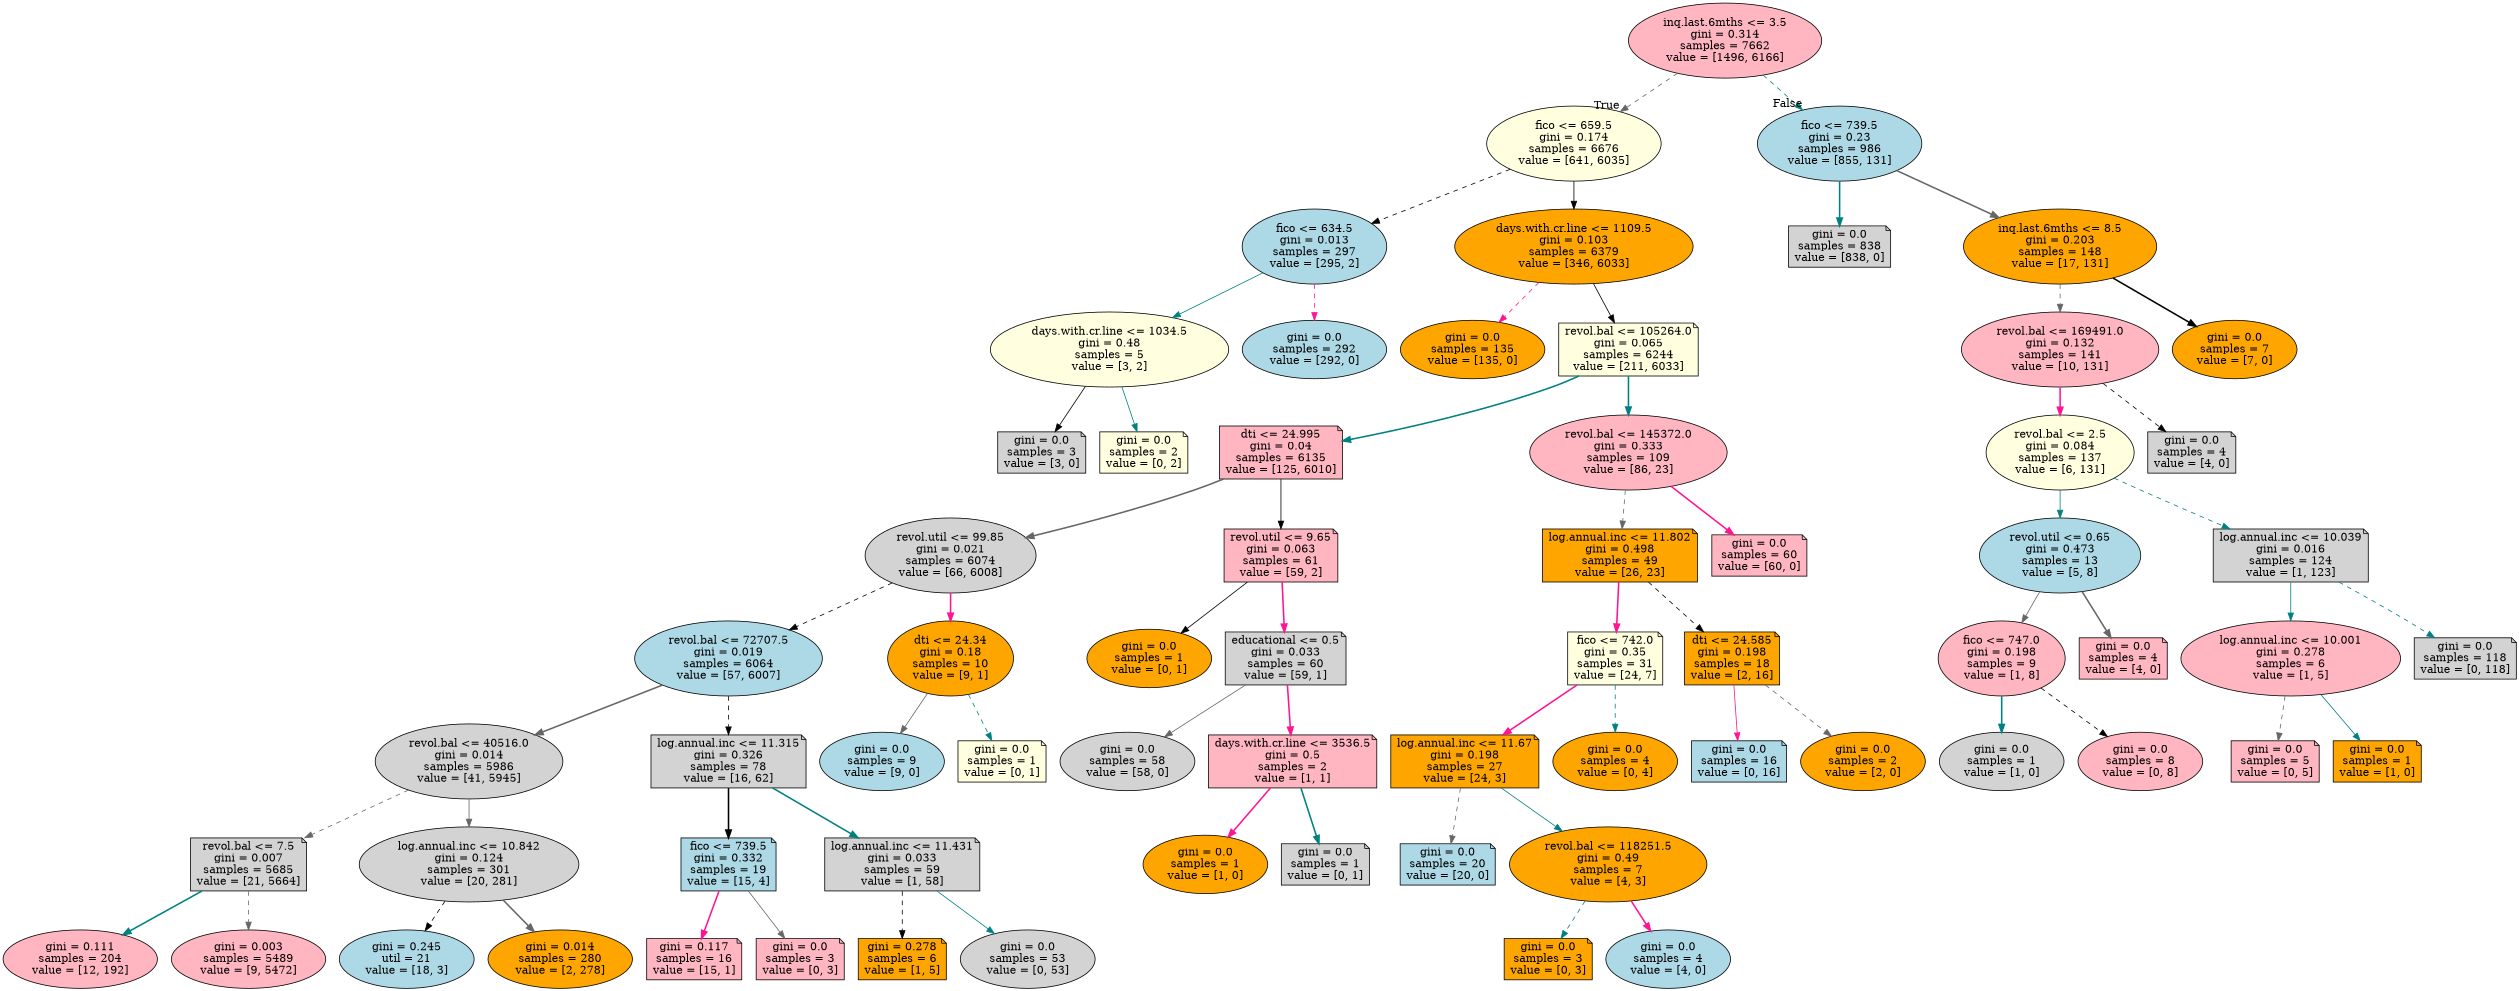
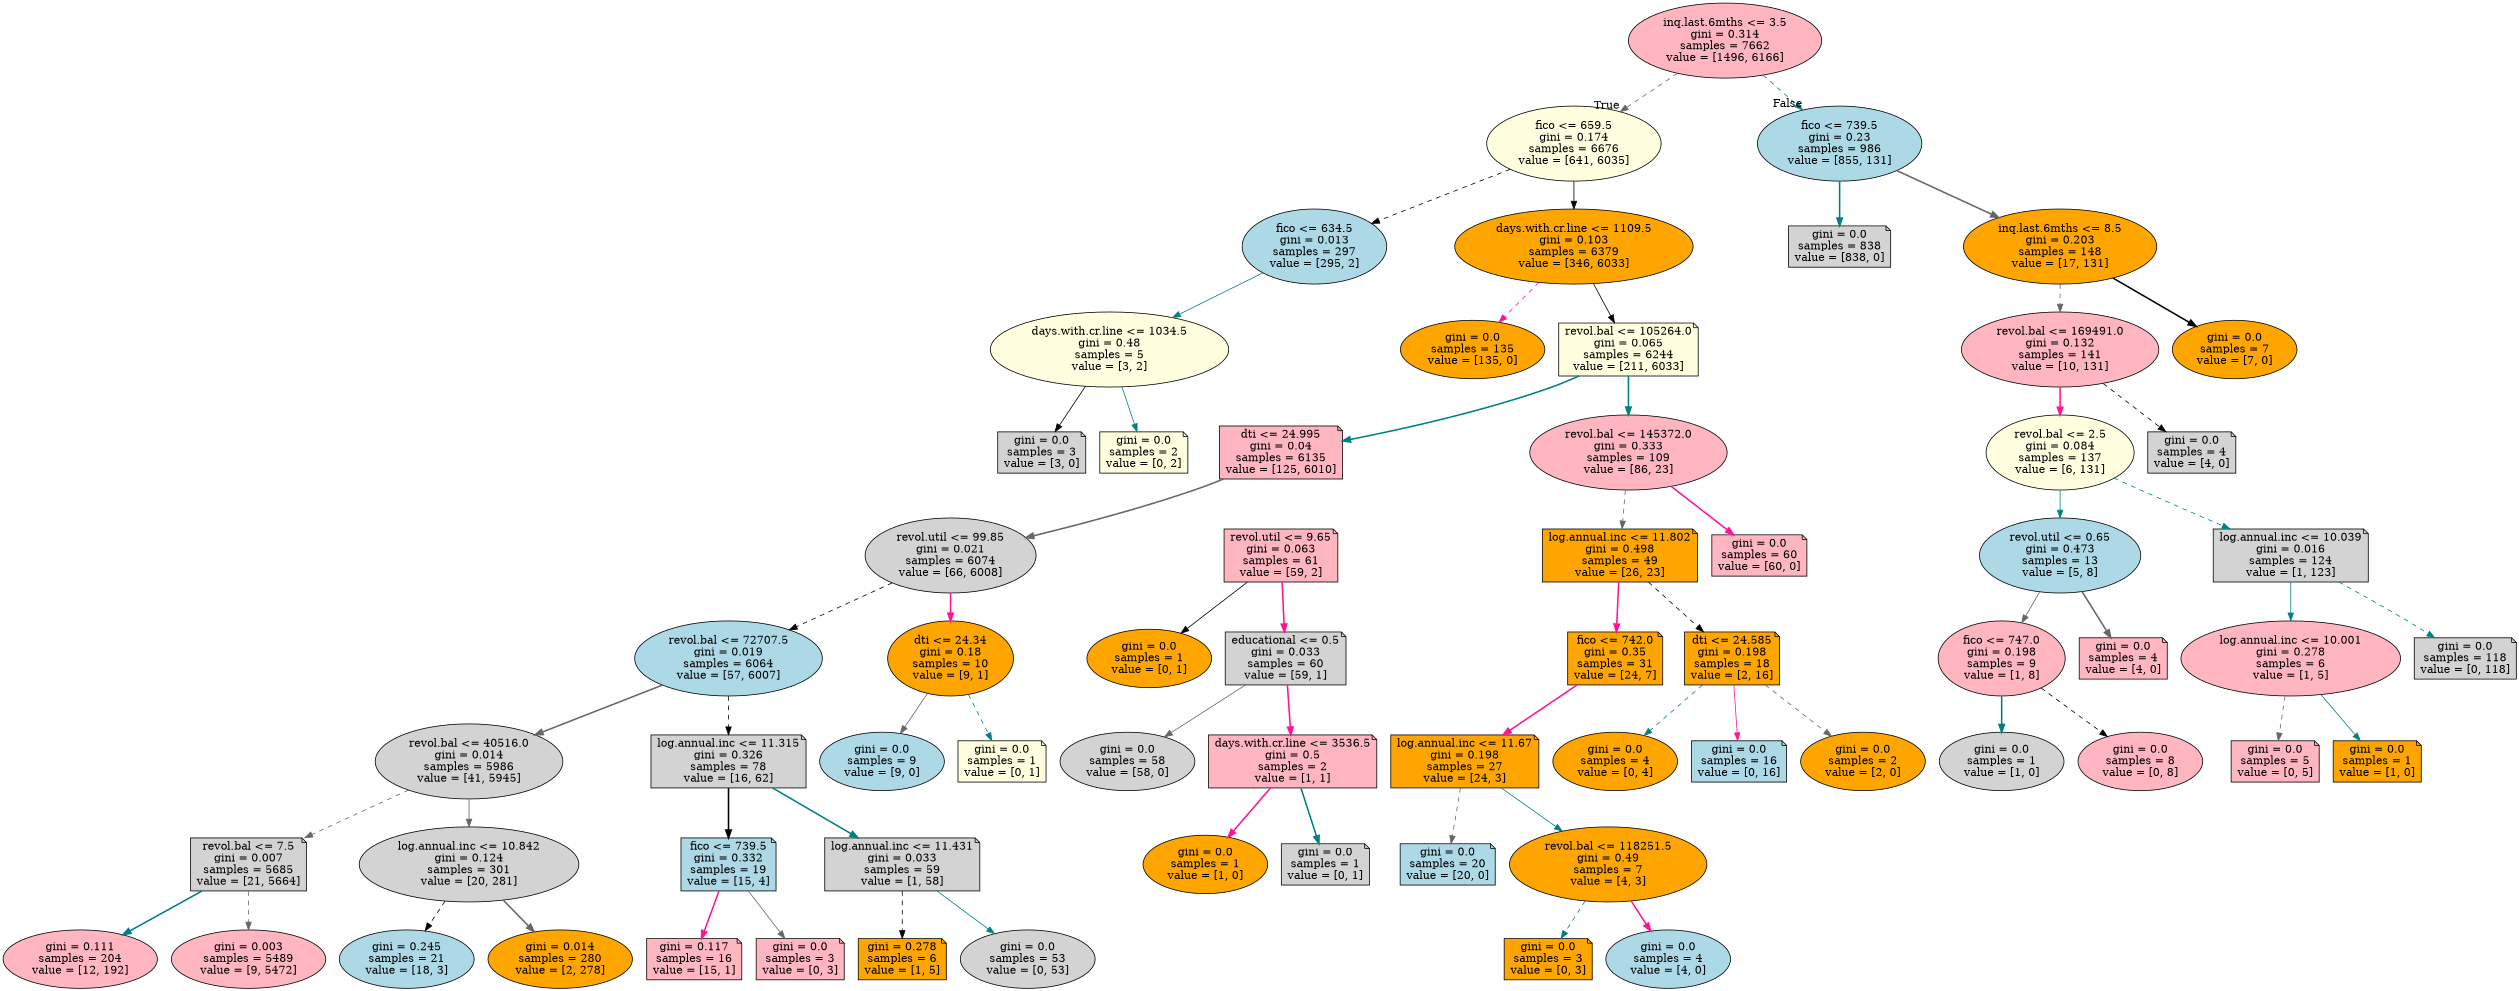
(1314, 350) -> none
(1281, 500) -> none
(1615, 658) -> (1615, 658)
(1615, 705) -> (1676, 708)
(407, 959) -> (407, 959)
